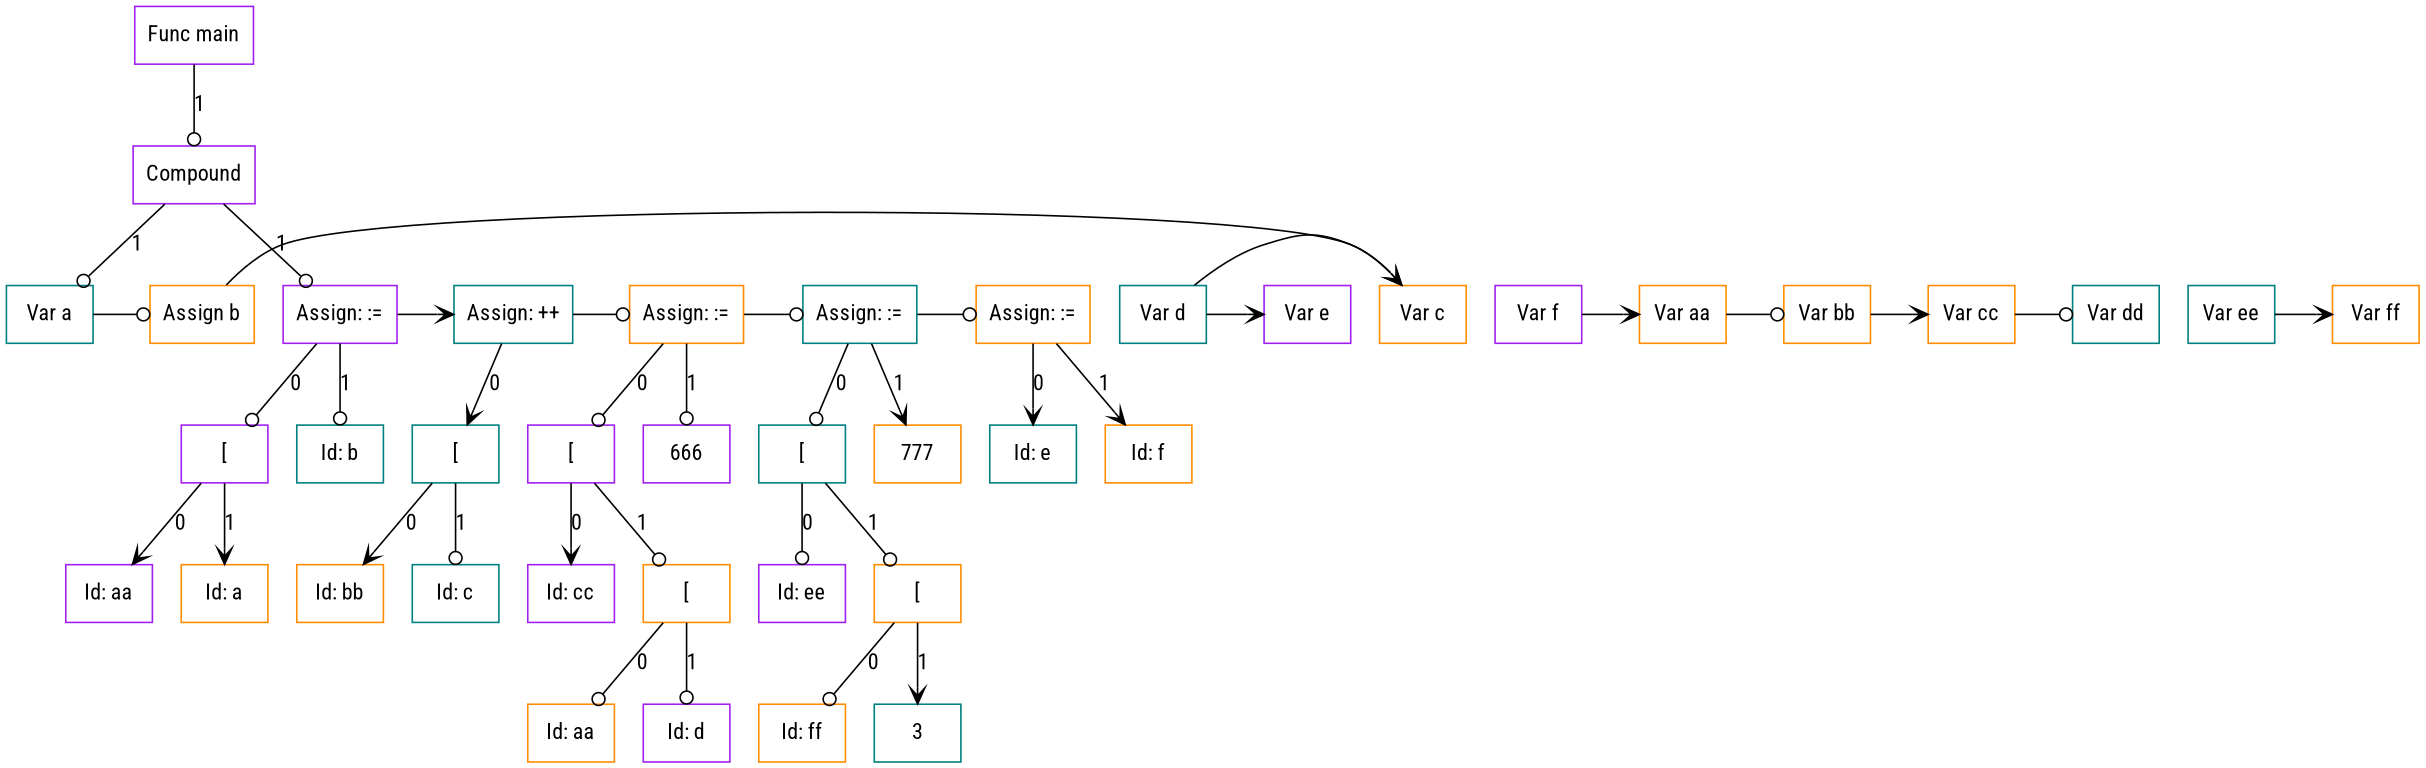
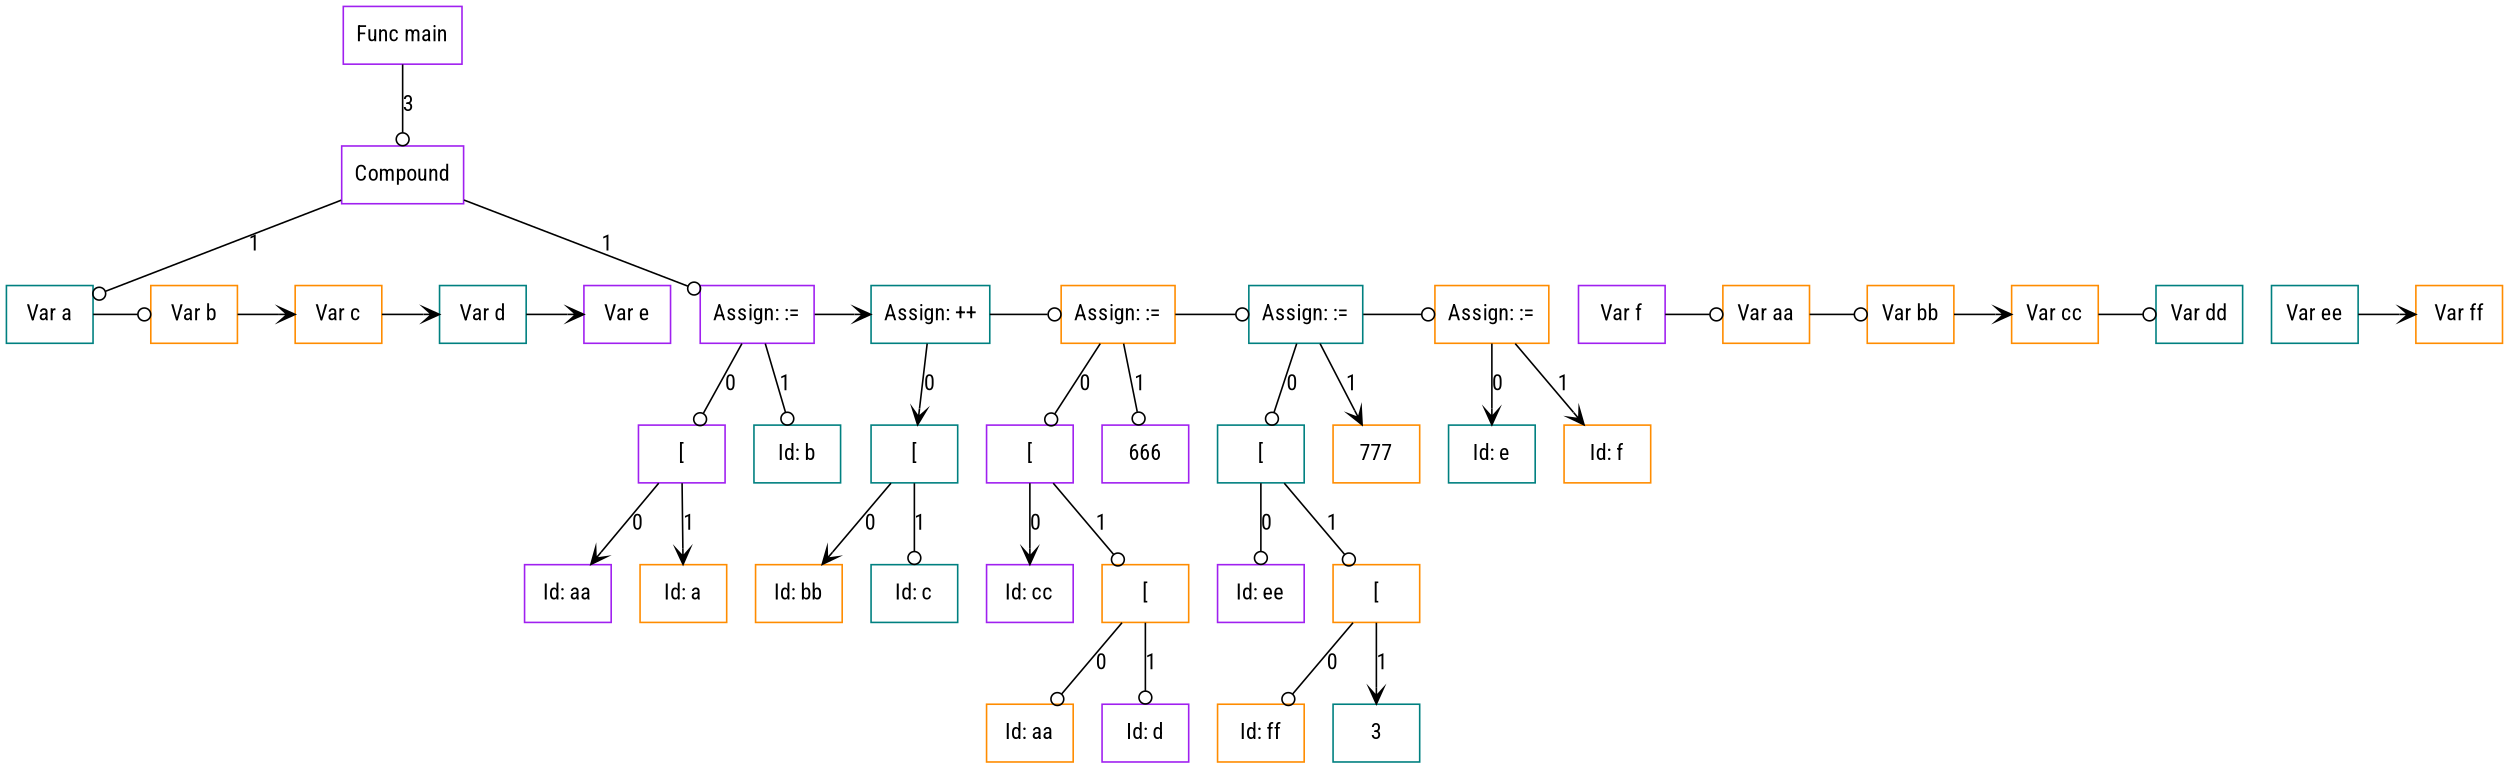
(200, 105) -> (408, 105)
(1276, 241) -> (403, 314)
(202, 314) -> (194, 314)
(1603, 314) -> (1688, 314)
